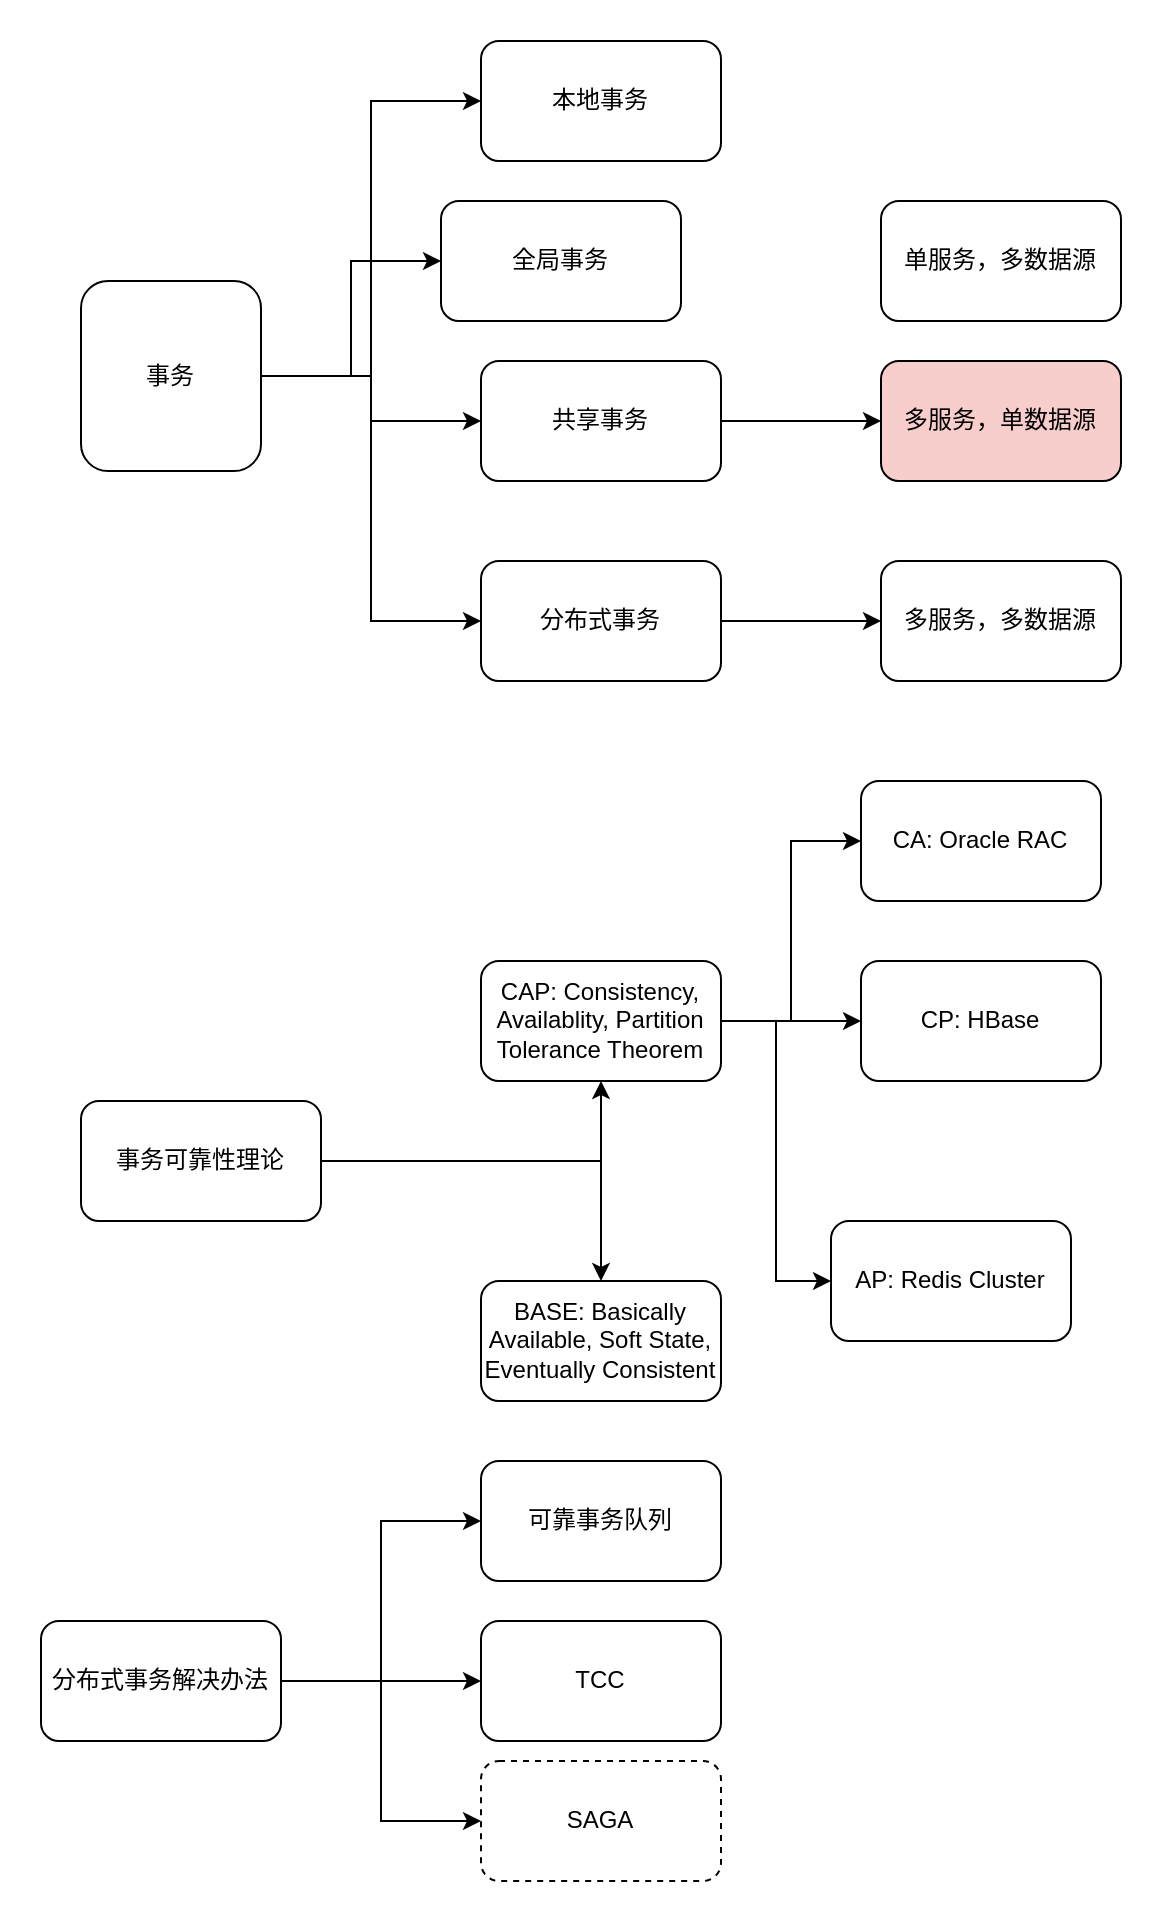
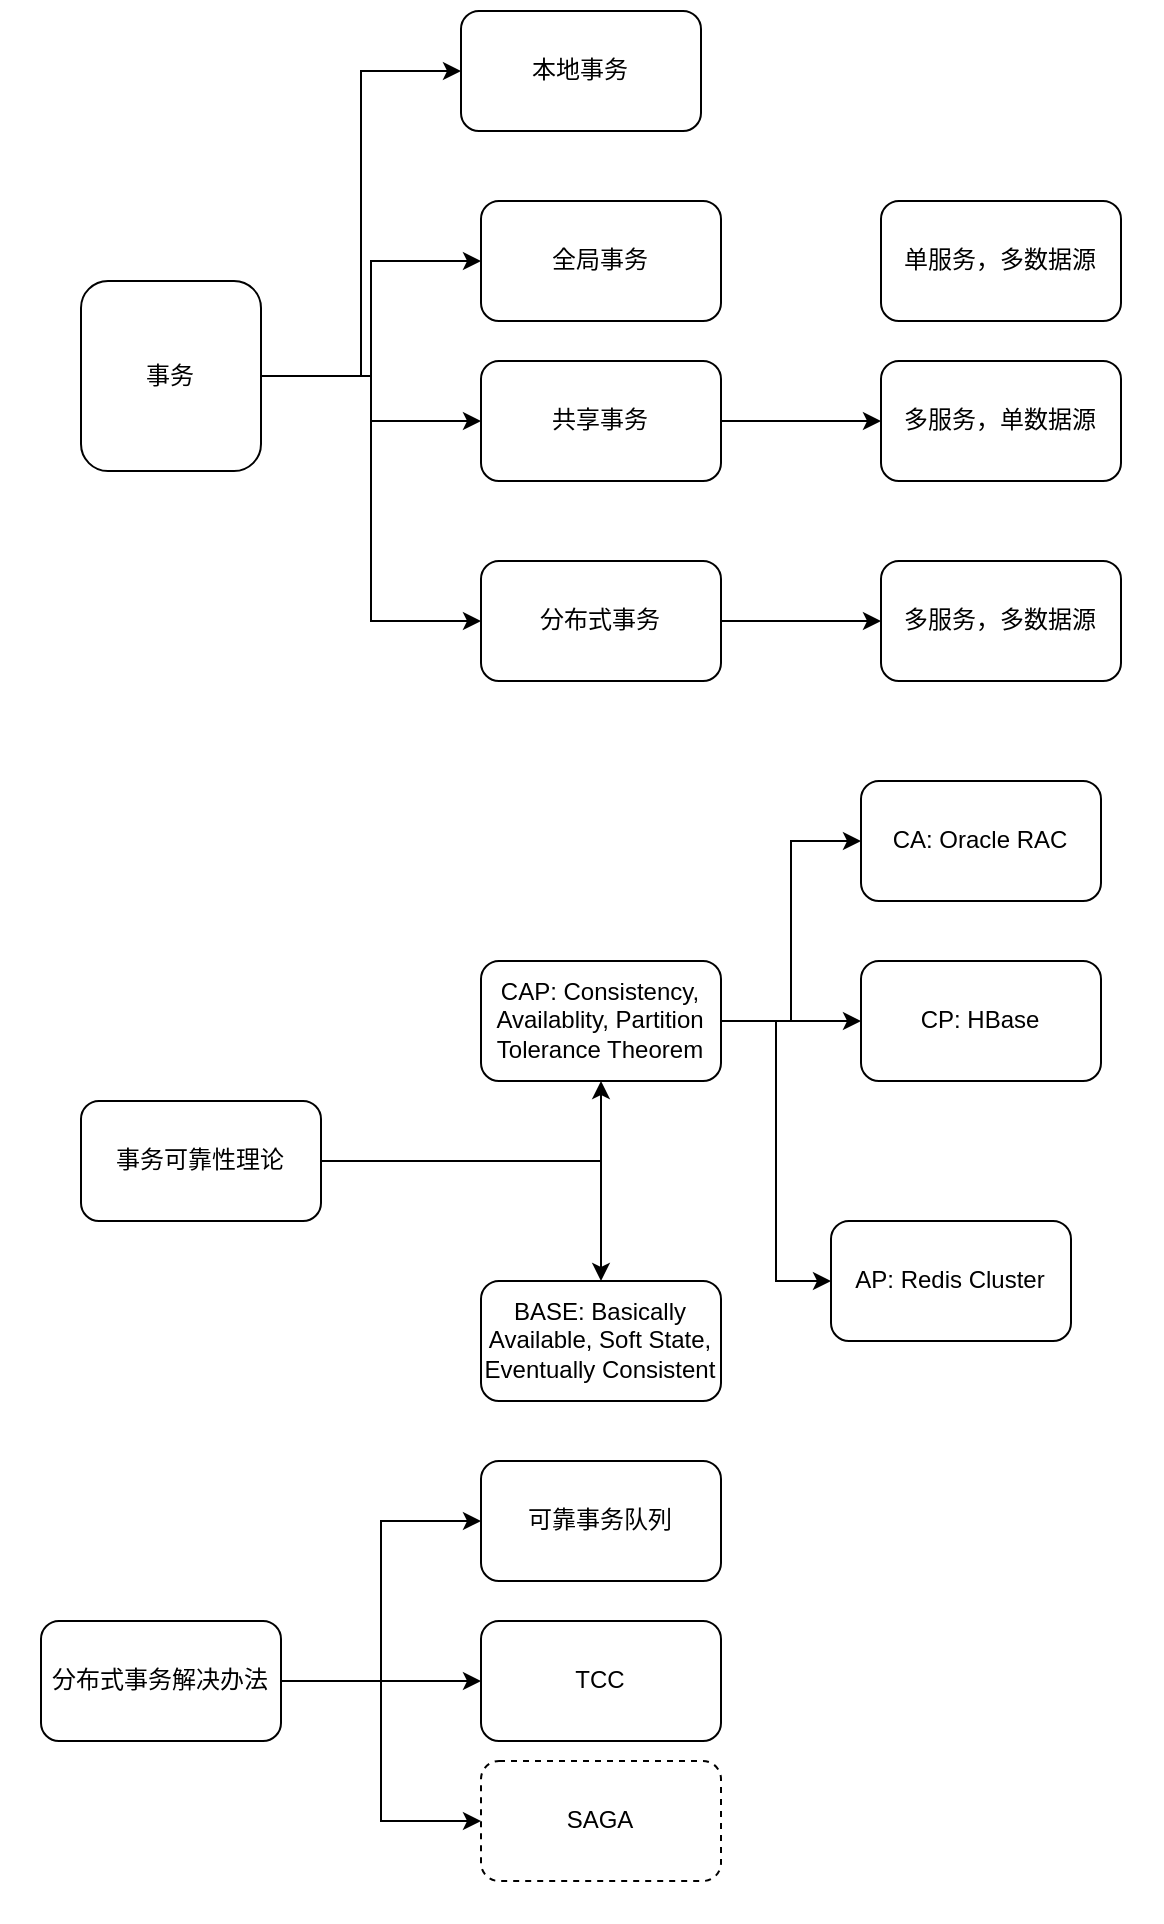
(601, 101) -> (581, 71)
(561, 261) -> (601, 261)
(1001, 421) -> (1001, 421)
